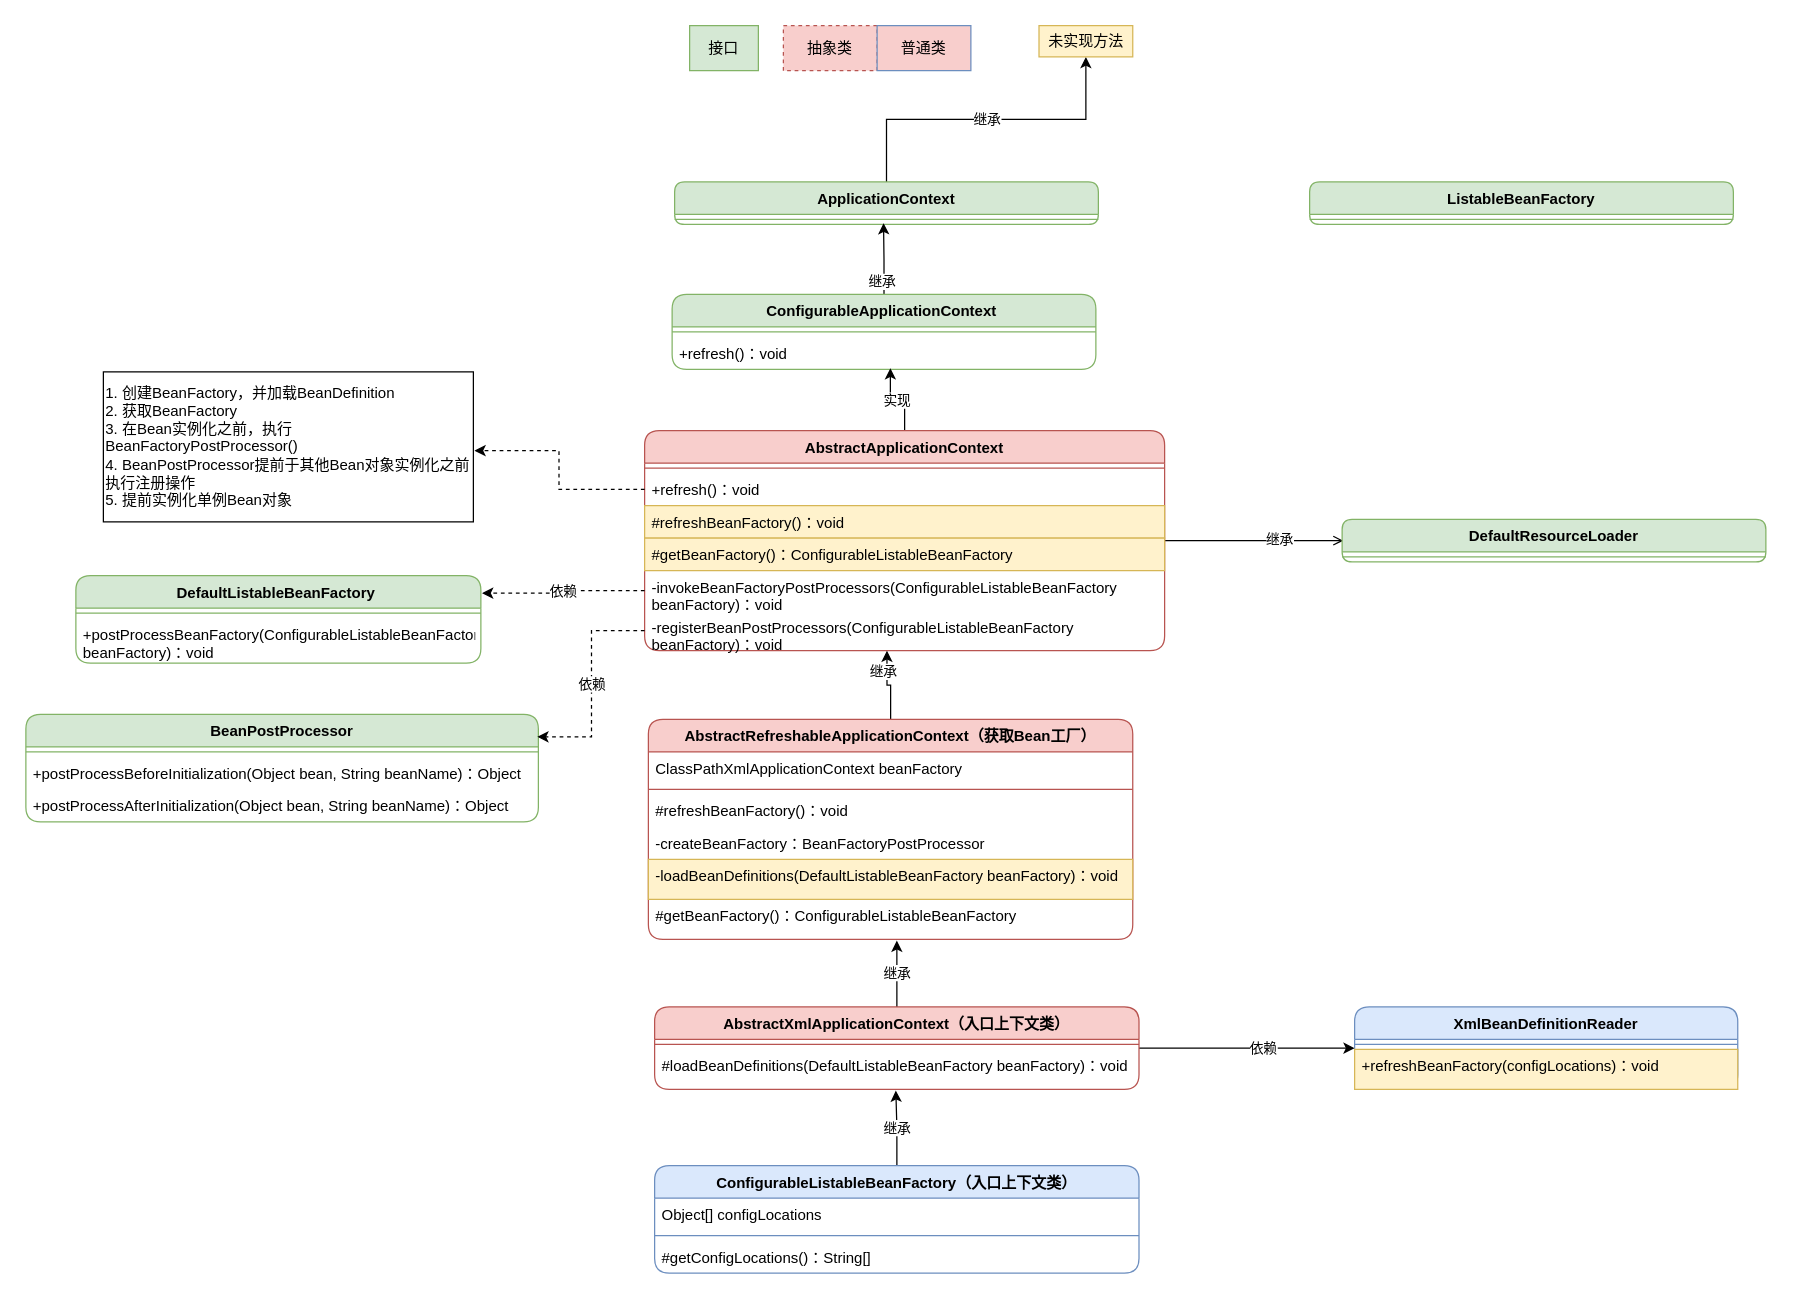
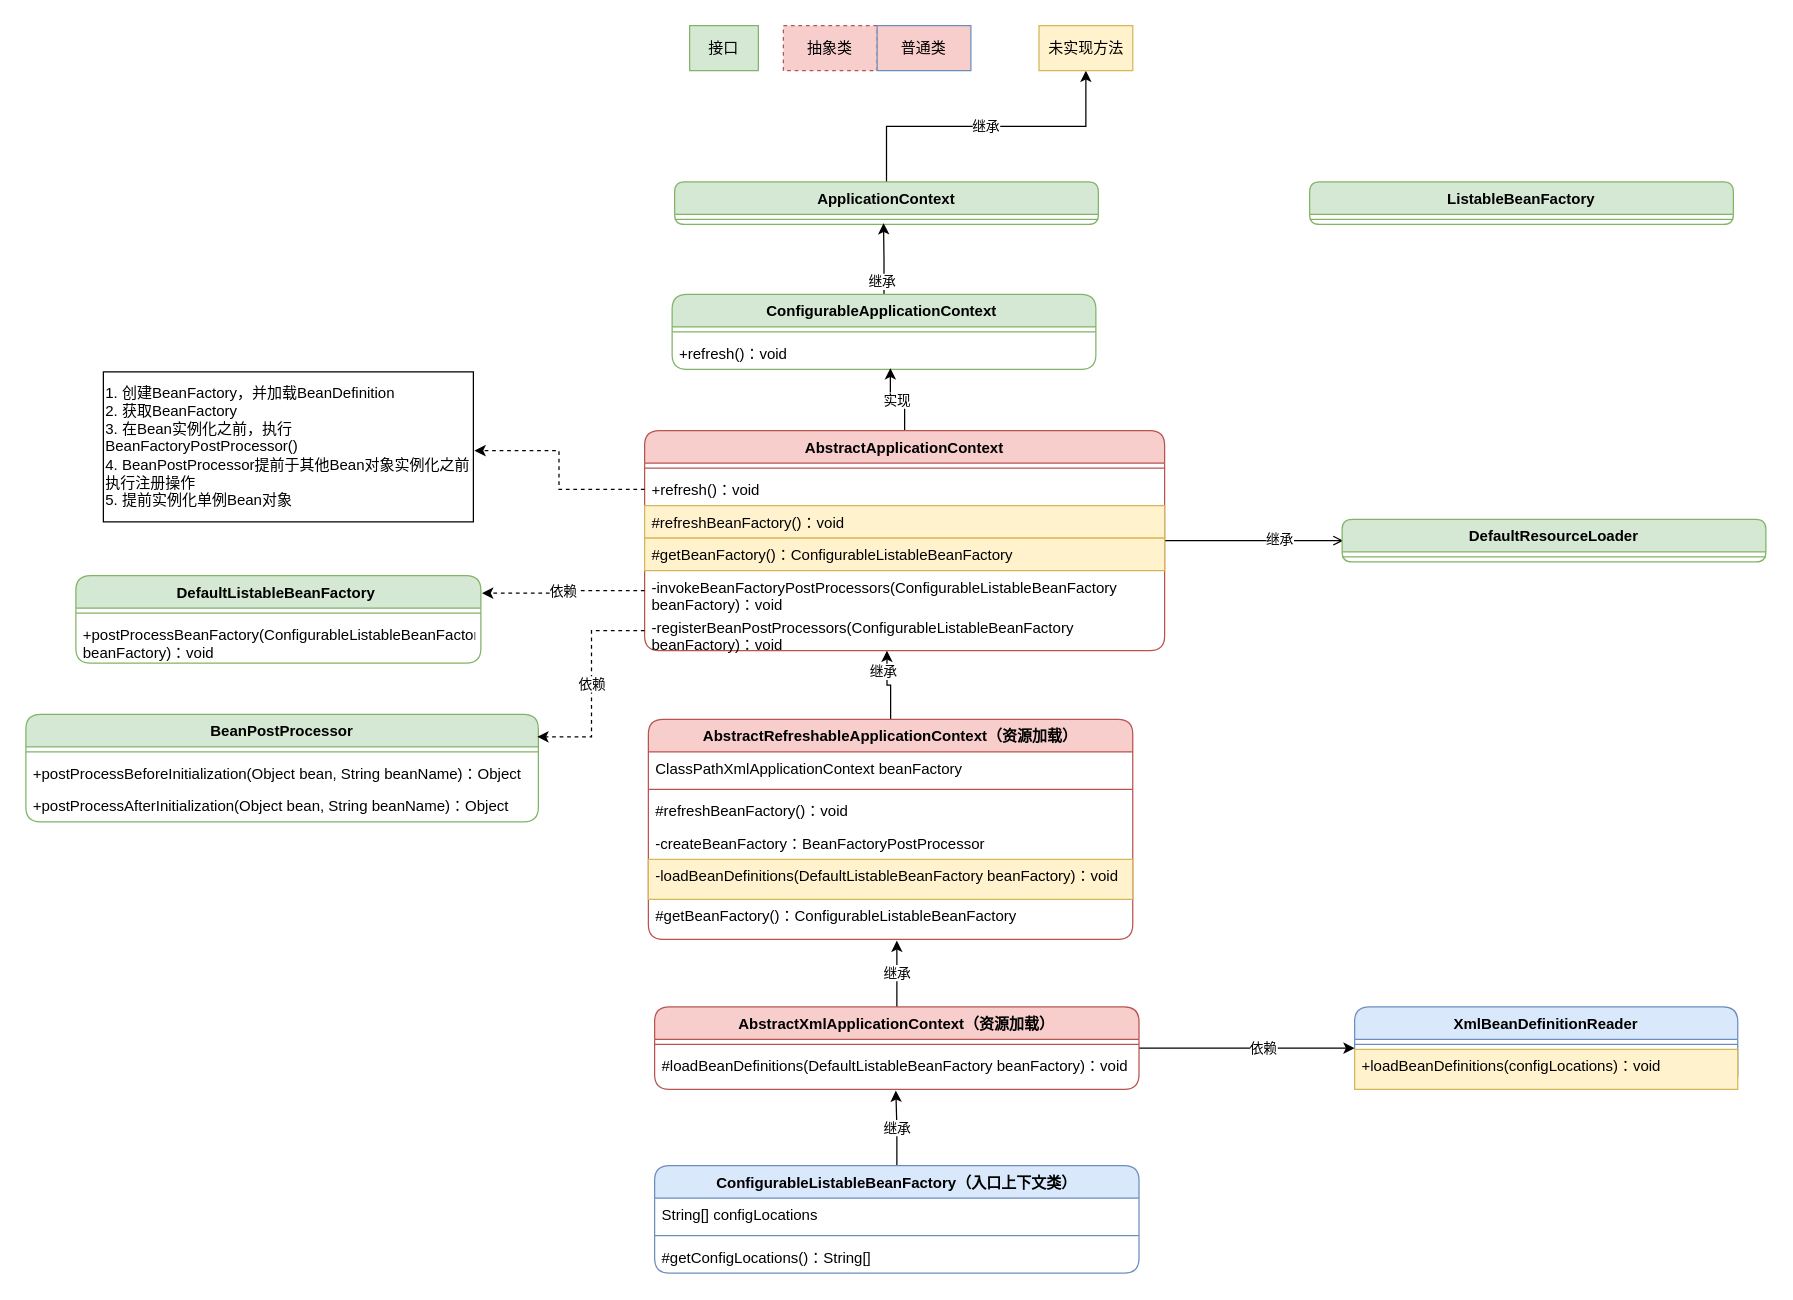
(1086, 41) -> (1086, 48)
(890, 736) -> (890, 736)
(896, 1024) -> (896, 1024)
(1532, 1067) -> (1528, 1067)
(756, 1215) -> (754, 1215)
